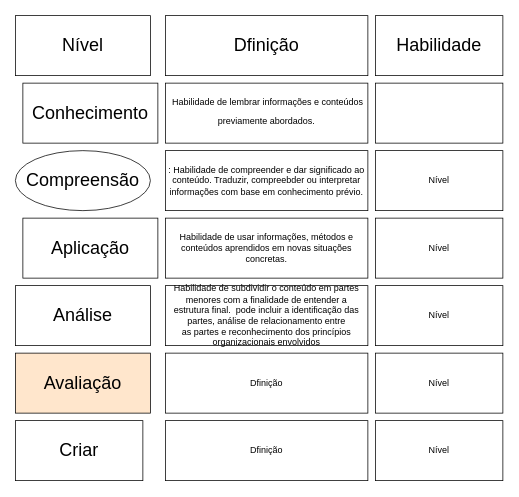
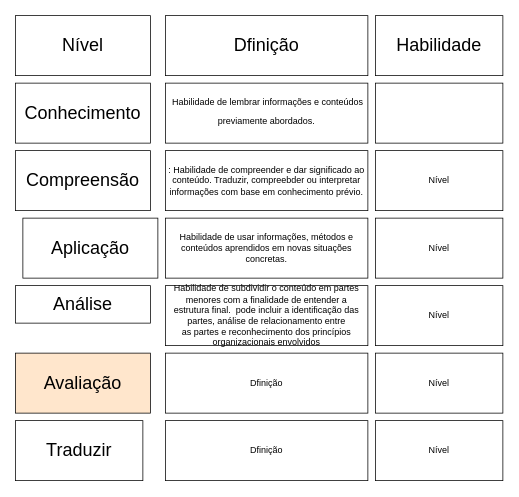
(90, 113) -> (83, 113)
(83, 180) -> (83, 180)
(83, 315) -> (83, 304)
(79, 450) -> (79, 450)
